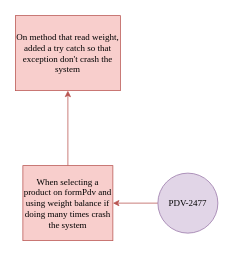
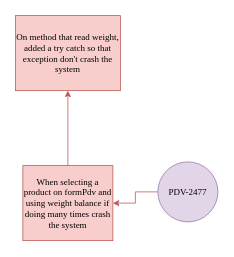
(188, 203) -> (188, 192)
